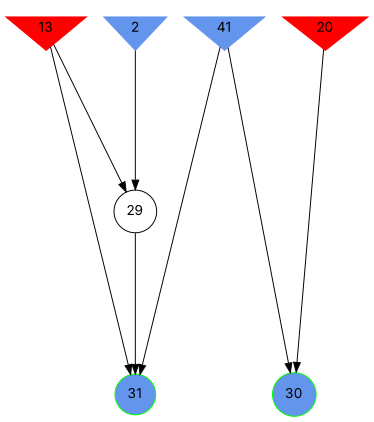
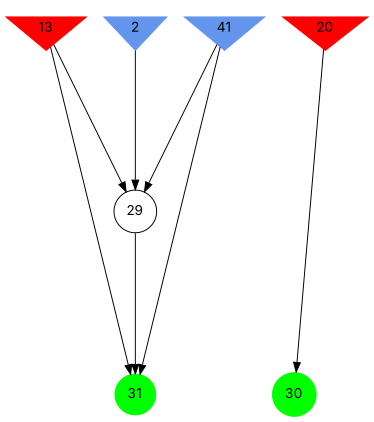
(258, 205) -> (183, 114)
(135, 395) -> (135, 395)
(294, 395) -> (294, 395)
